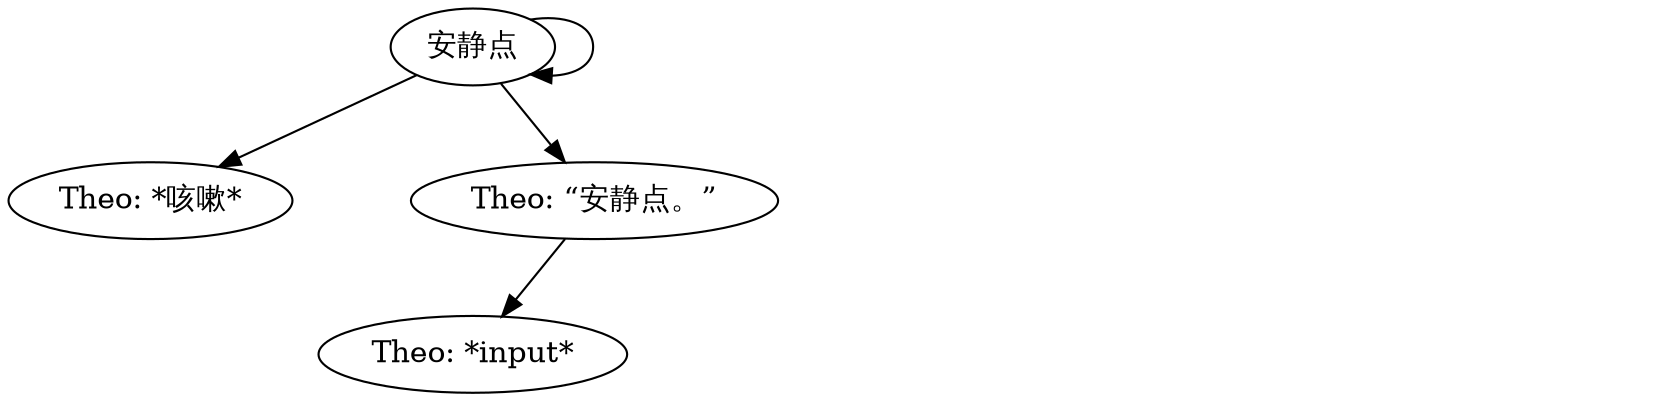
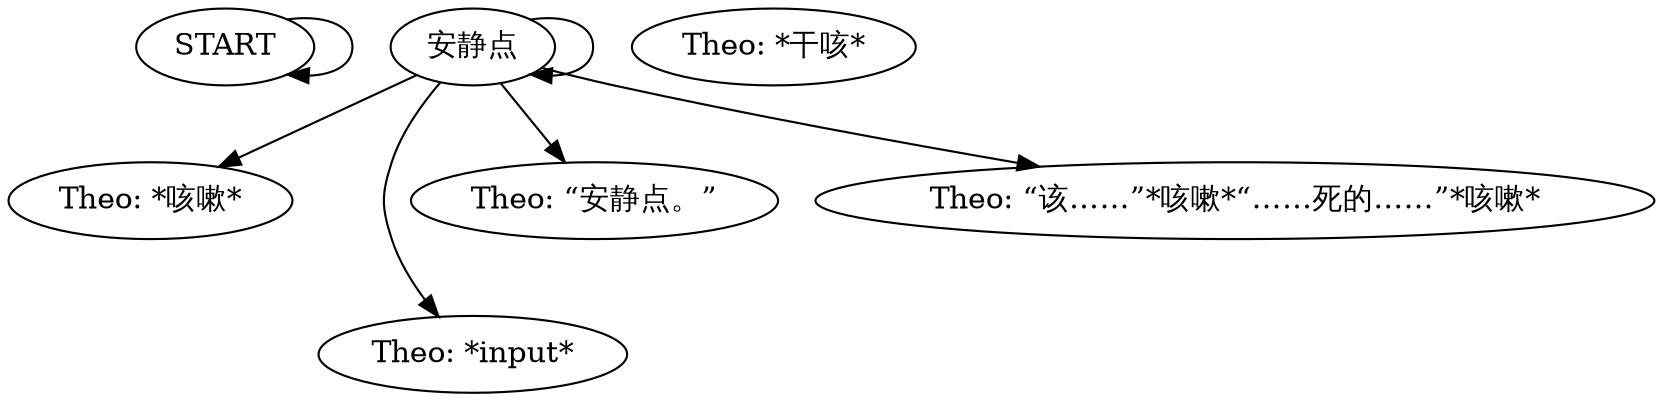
none -> (225, 47)
none -> (774, 47)
none -> (1235, 201)
(540, 269) -> (385, 189)
